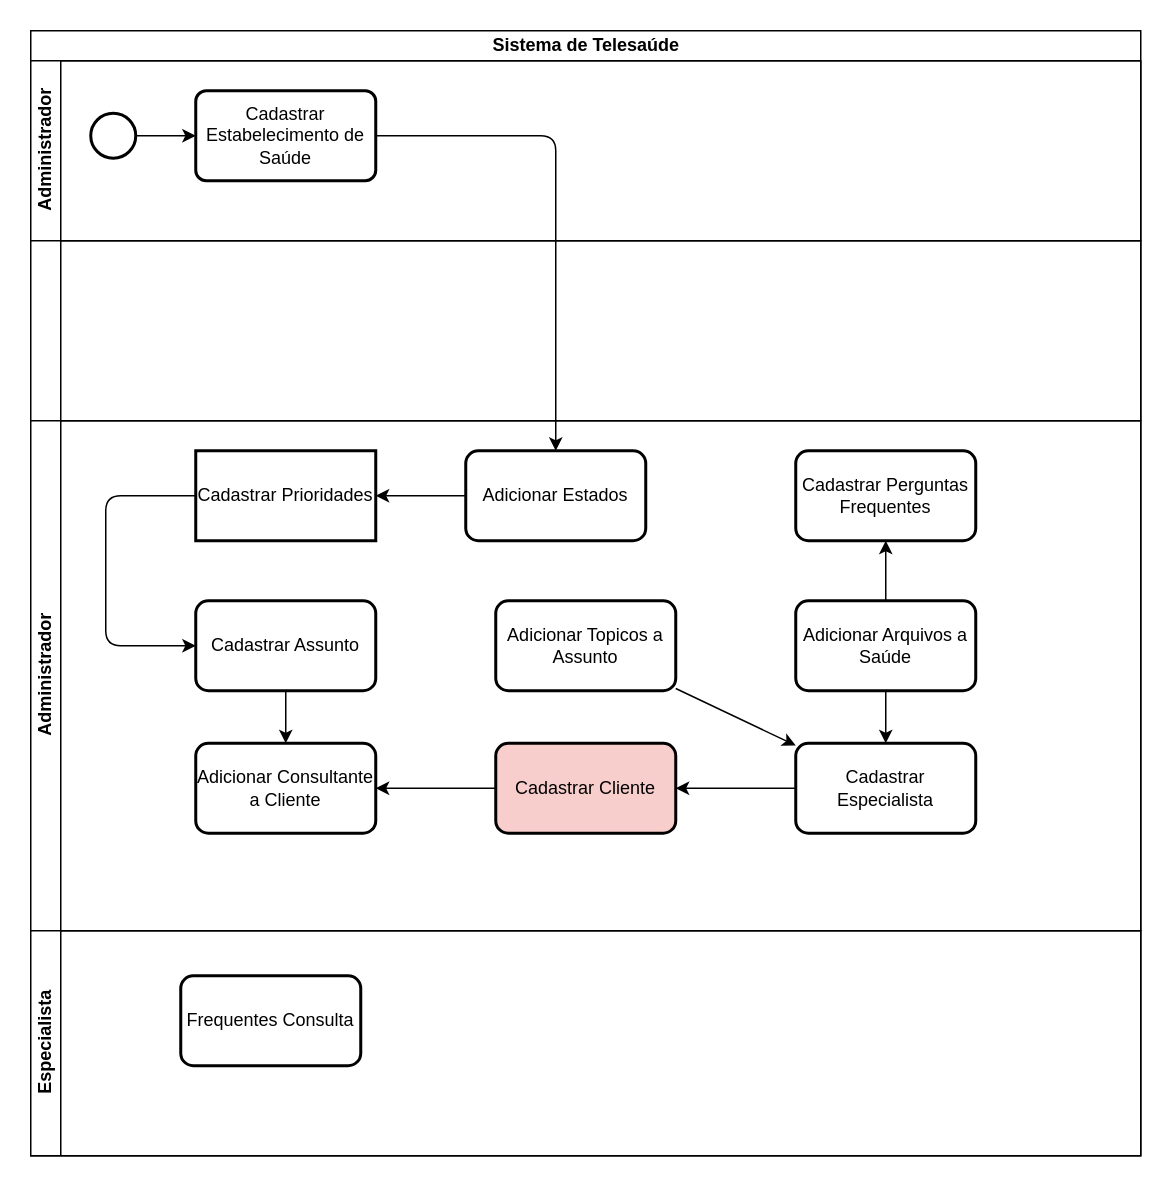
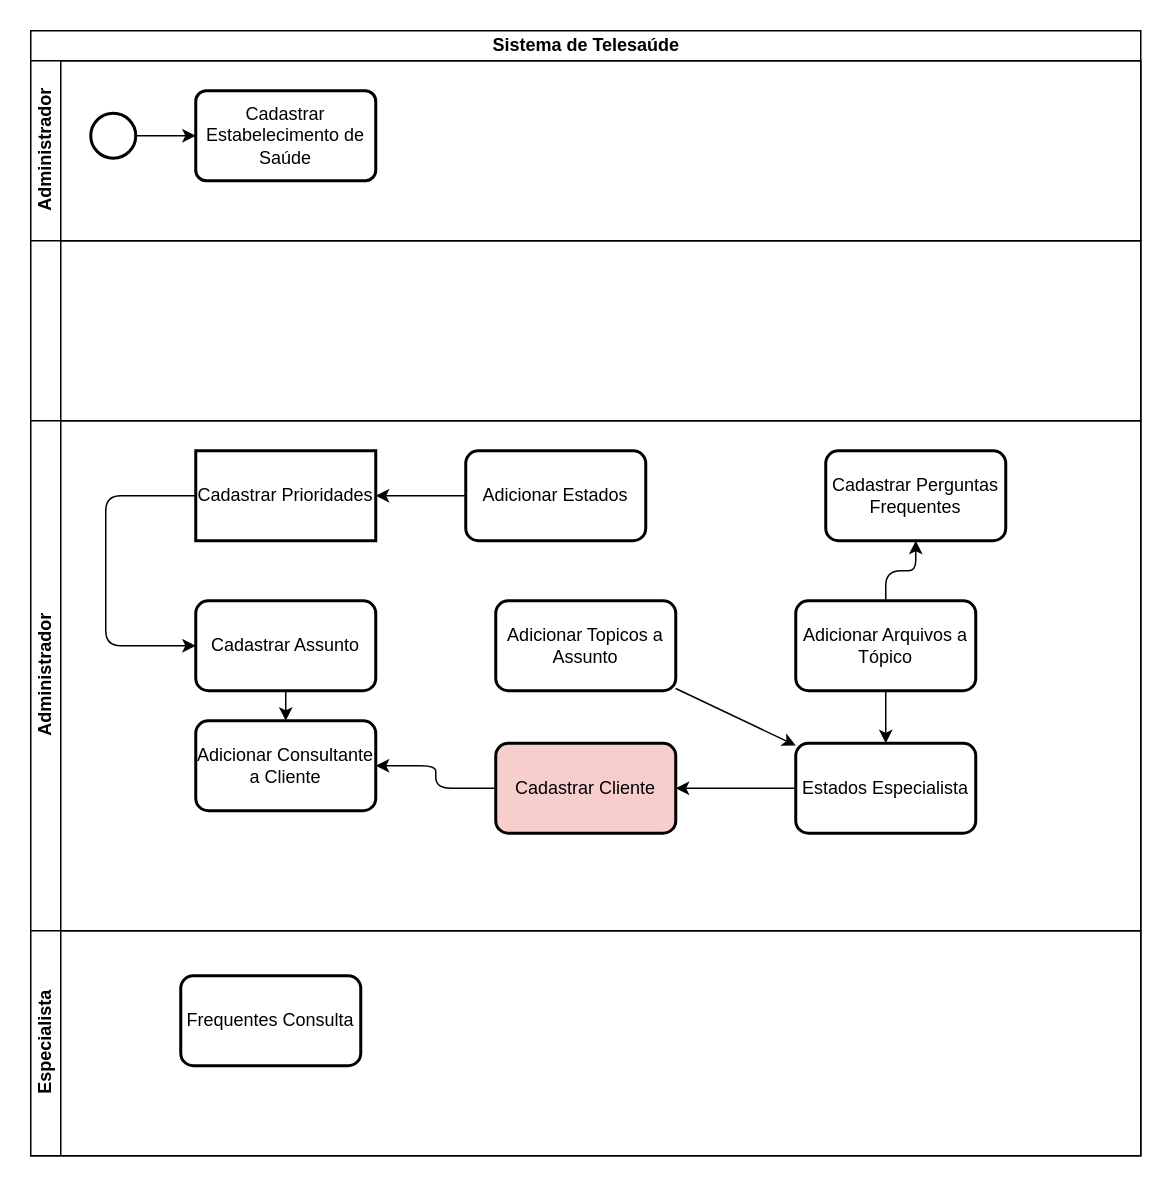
(556, 203) -> none
(886, 496) -> (916, 496)
(886, 646) -> (886, 646)
(286, 788) -> (286, 766)
(886, 788) -> (886, 788)
